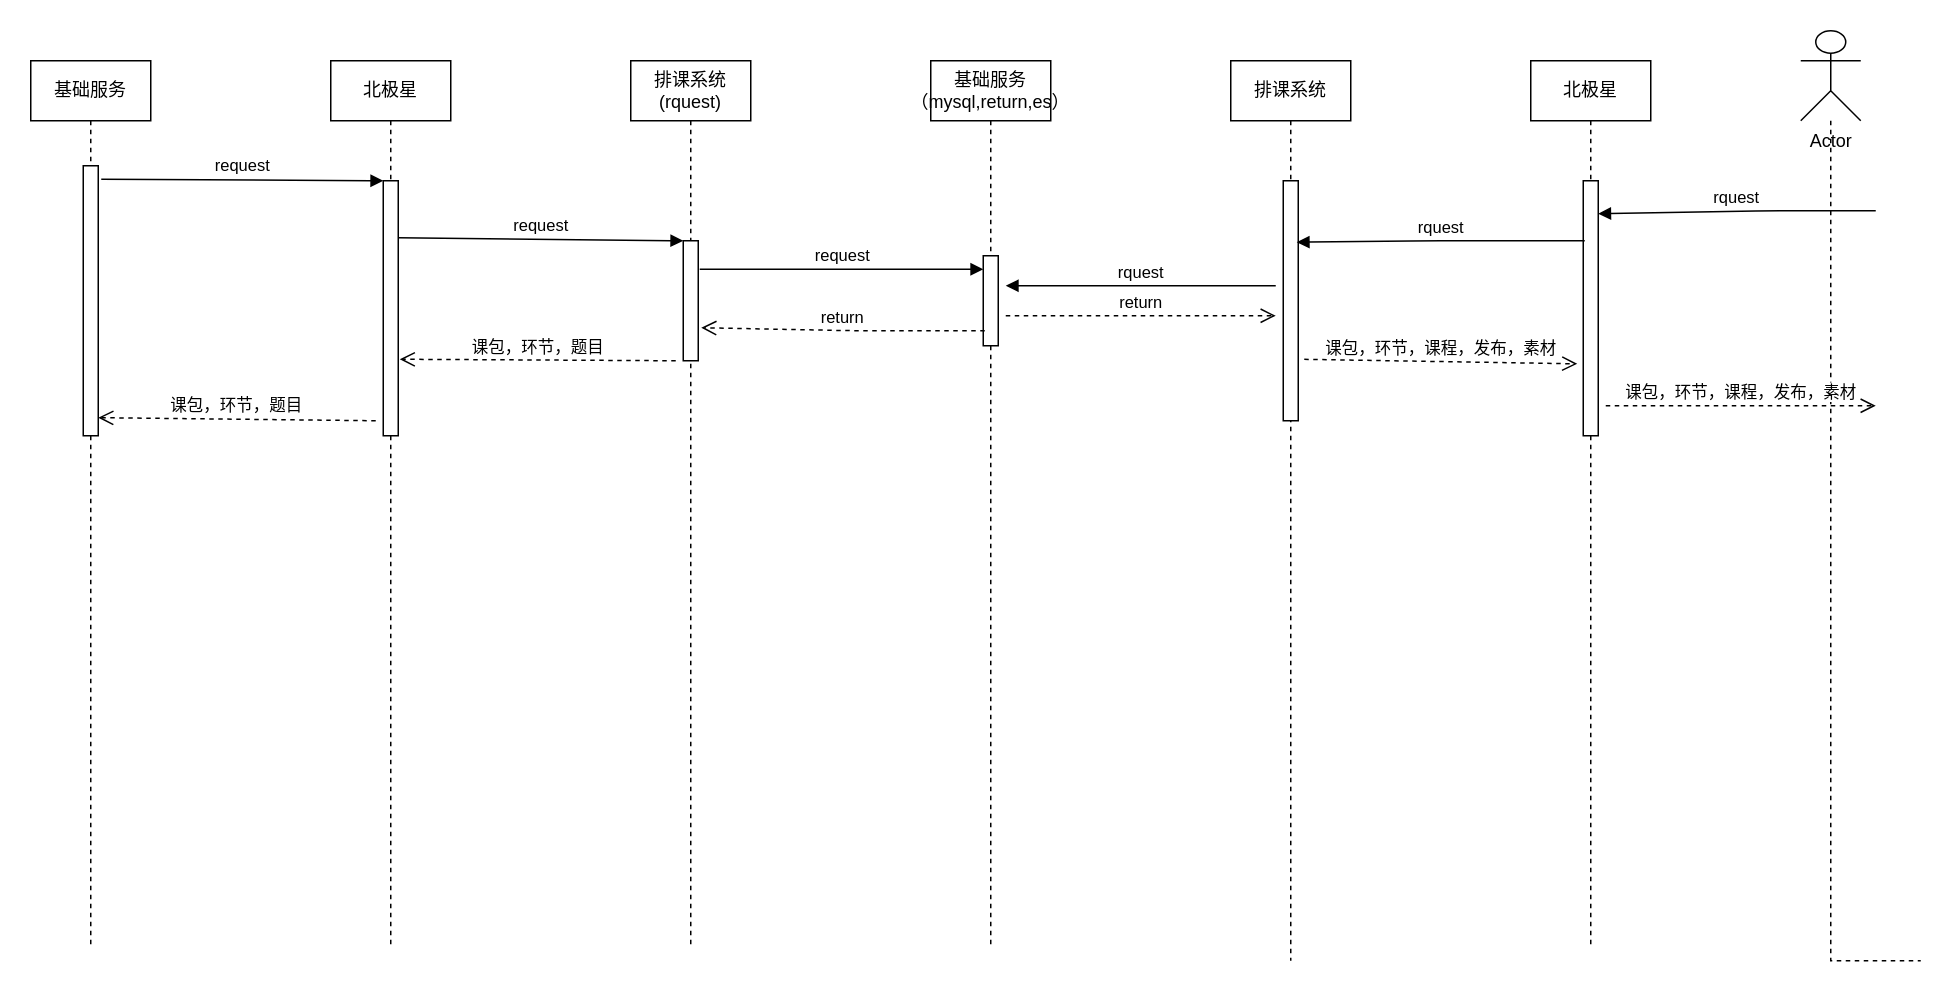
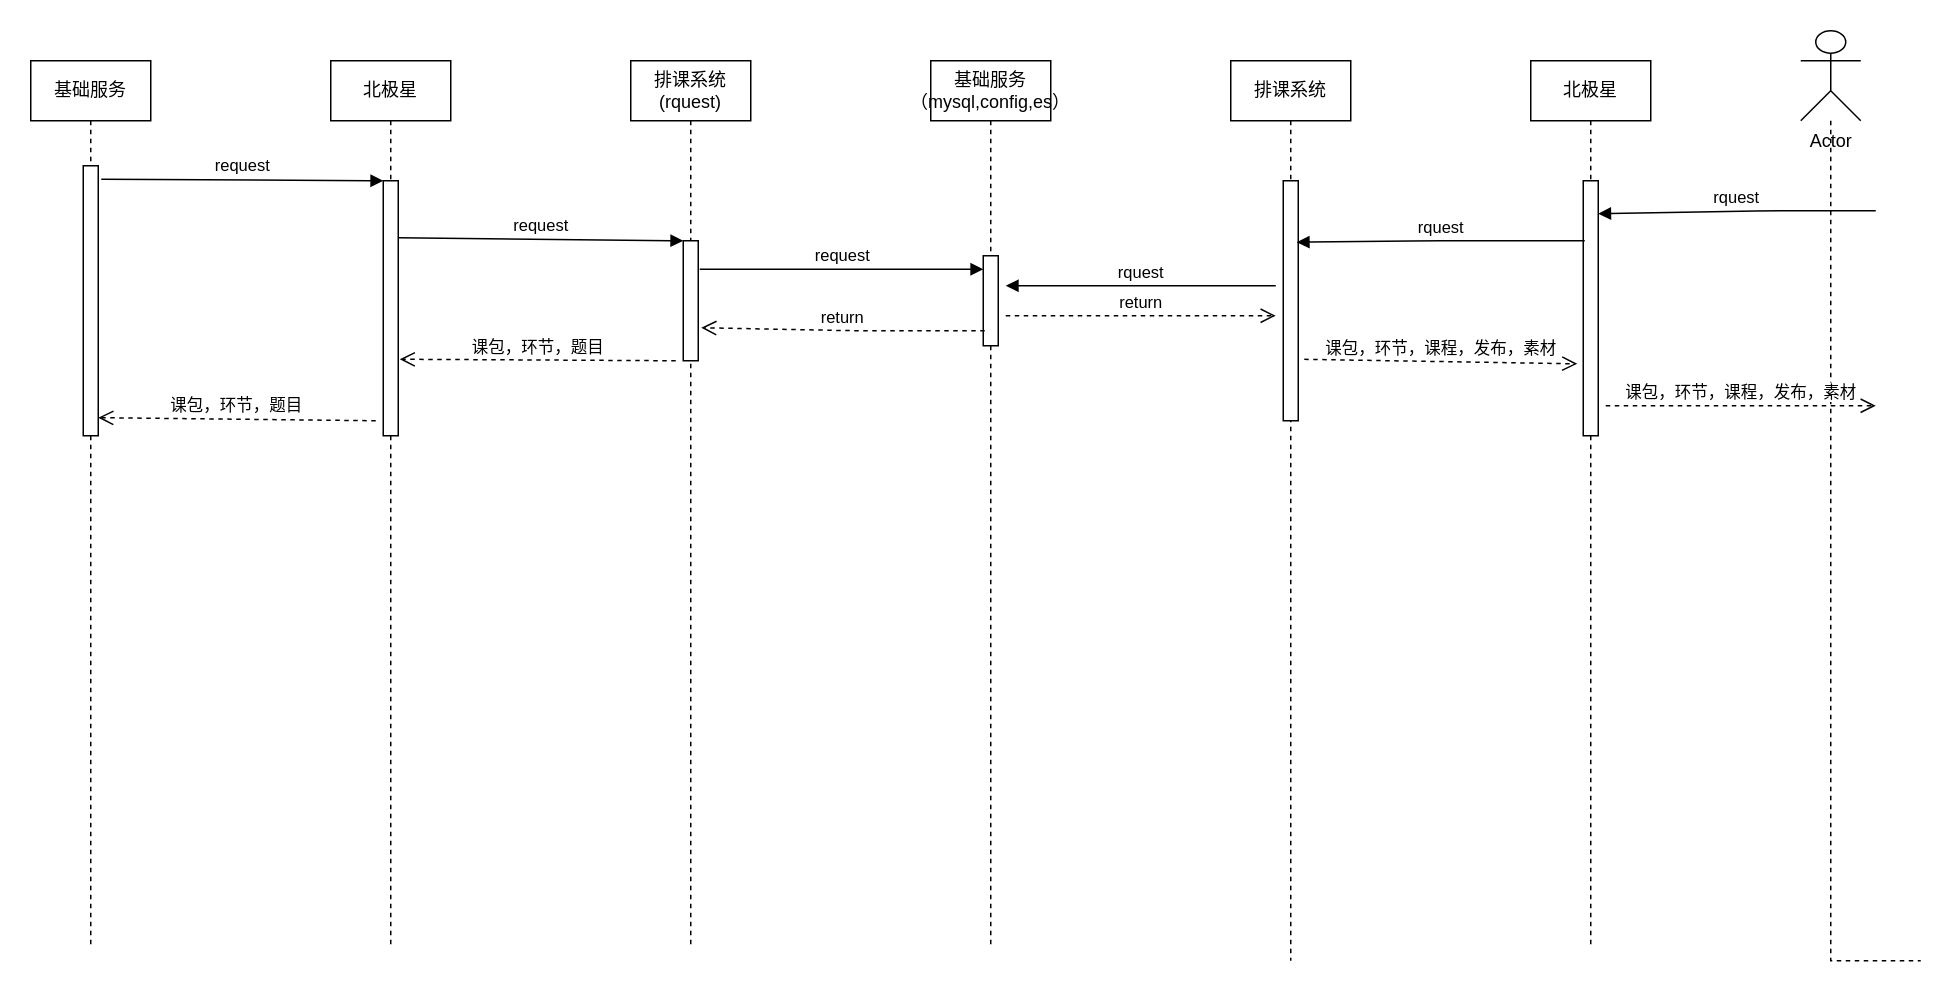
(991, 91) -> (991, 91)
